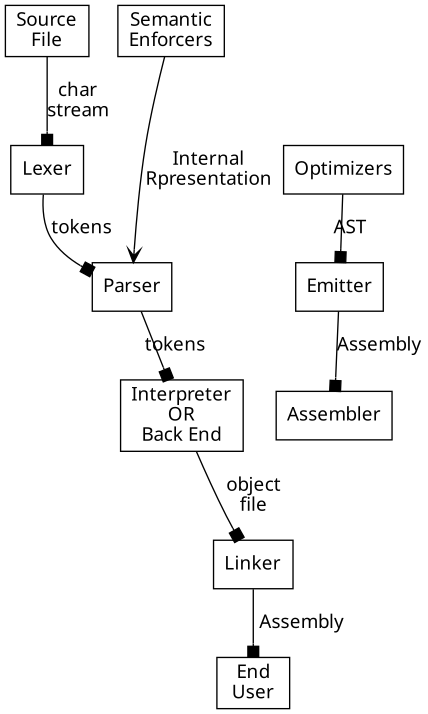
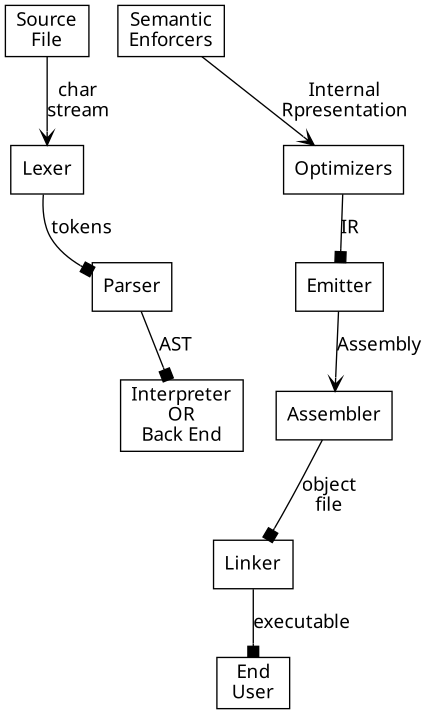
(47, 94) -> (47, 94)
(144, 152) -> (253, 97)
(350, 228) -> (350, 228)
(337, 344) -> (337, 344)
(176, 346) -> (176, 346)
(214, 490) -> (299, 484)
(302, 623) -> (302, 623)
